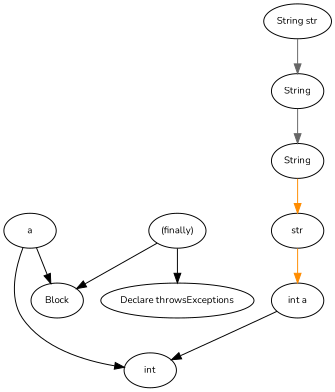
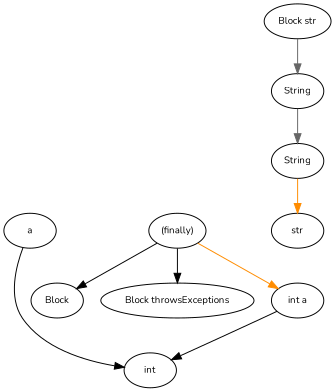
(298, 21) -> (298, 21)
(42, 261) -> none
(298, 261) -> (234, 264)
(177, 301) -> (177, 301)
